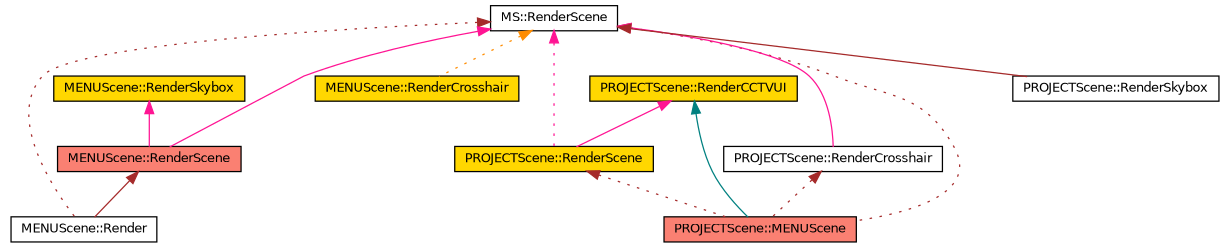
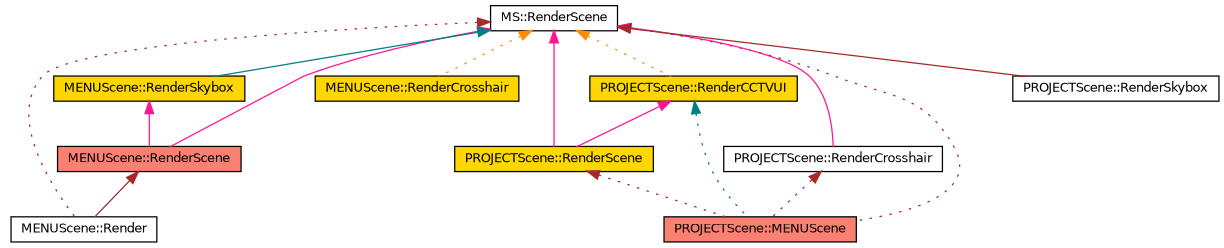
none -> (339, 56)
none -> (630, 56)
(554, 95) -> (554, 95)
(712, 170) -> (712, 170)
